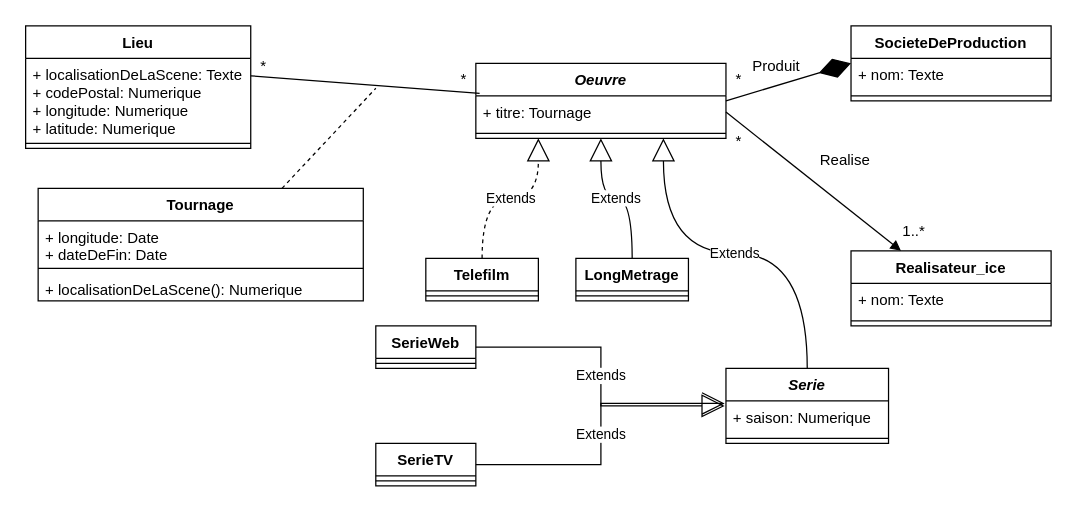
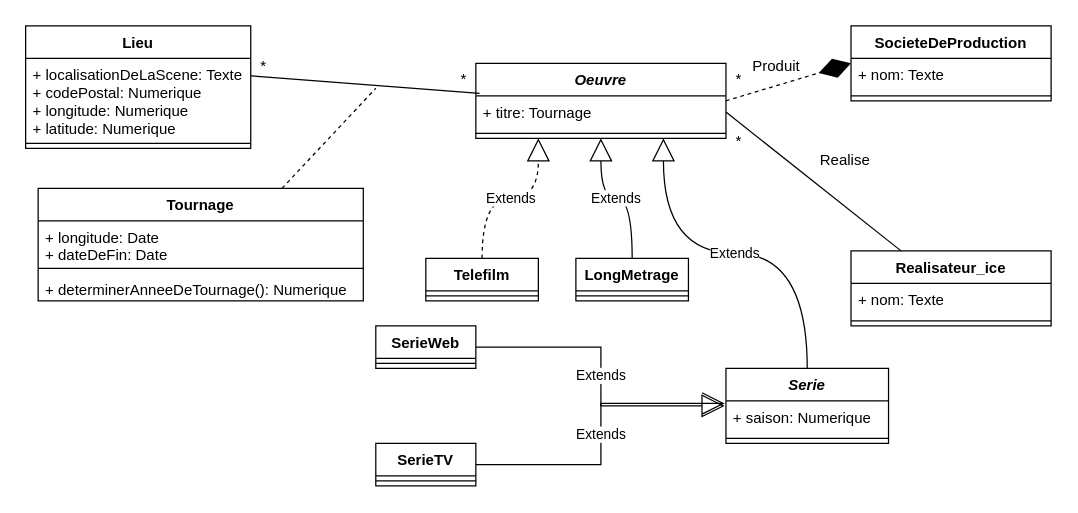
(773, 87) -> (773, 87)
(913, 232) -> none
(892, 244) -> (895, 246)
(181, 291) -> (202, 300)
